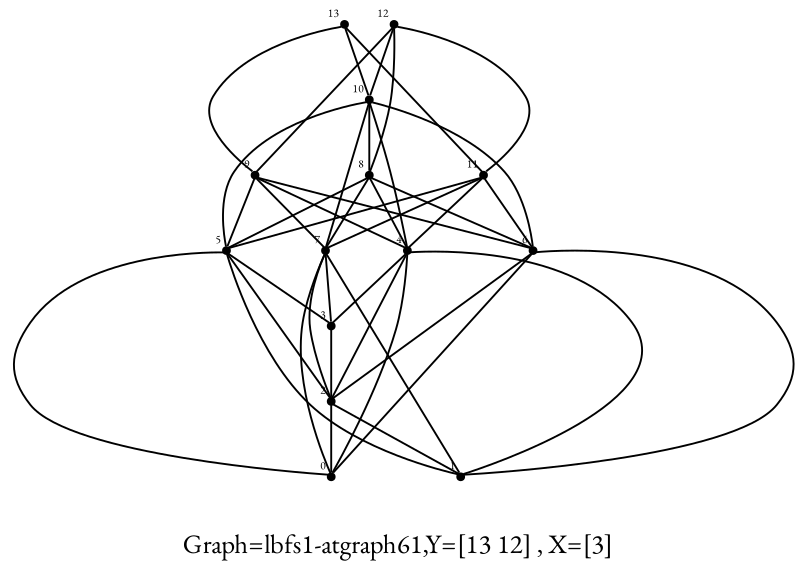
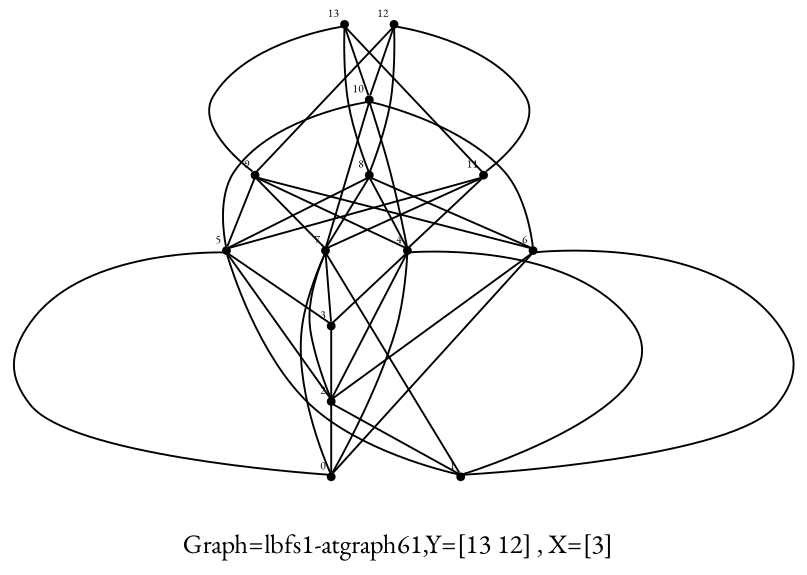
(369, 137) -> (347, 94)
(508, 213) -> none
